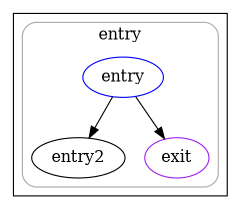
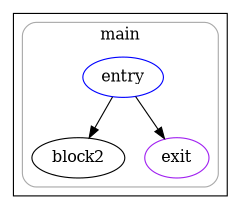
(120, 35) -> (120, 35)
(78, 158) -> (78, 158)
